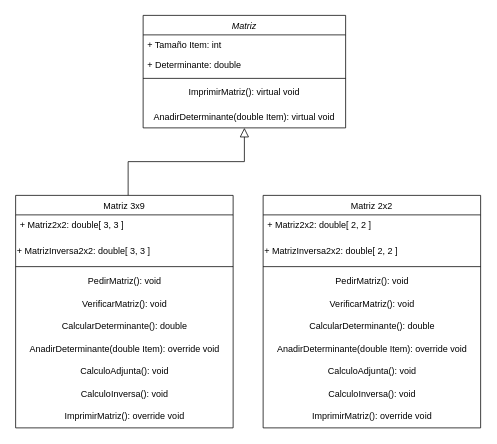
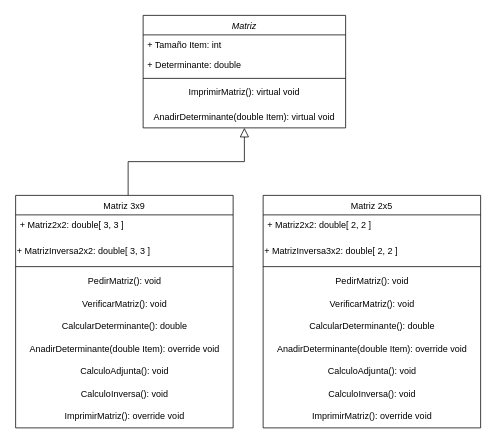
(371, 206) -> (371, 206)
(340, 252) -> (340, 252)
